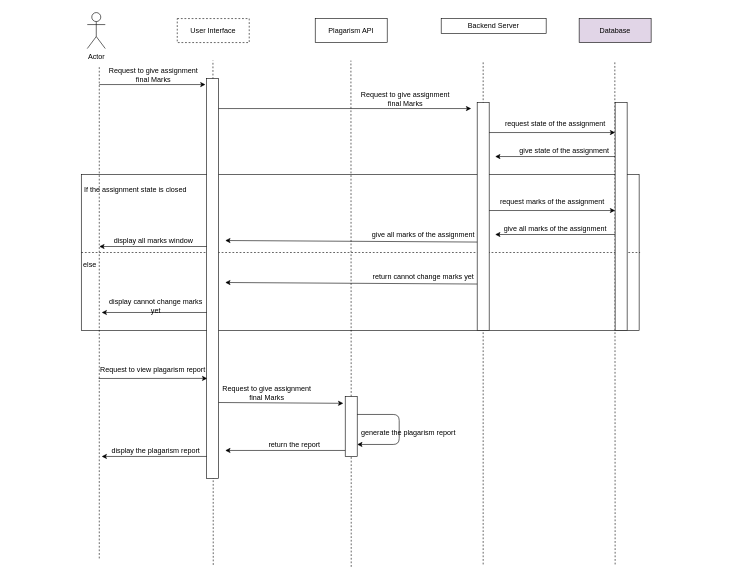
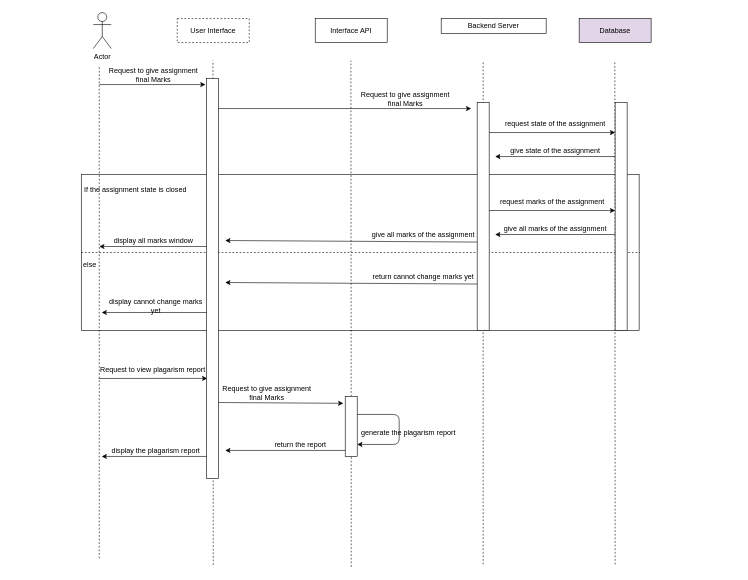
(96, 30) -> (102, 30)
(351, 30) -> (351, 30)
(564, 150) -> (555, 150)
(294, 444) -> (300, 444)
